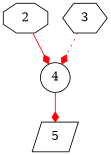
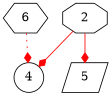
(85, 18) -> (26, 18)
(55, 102) -> (85, 43)
